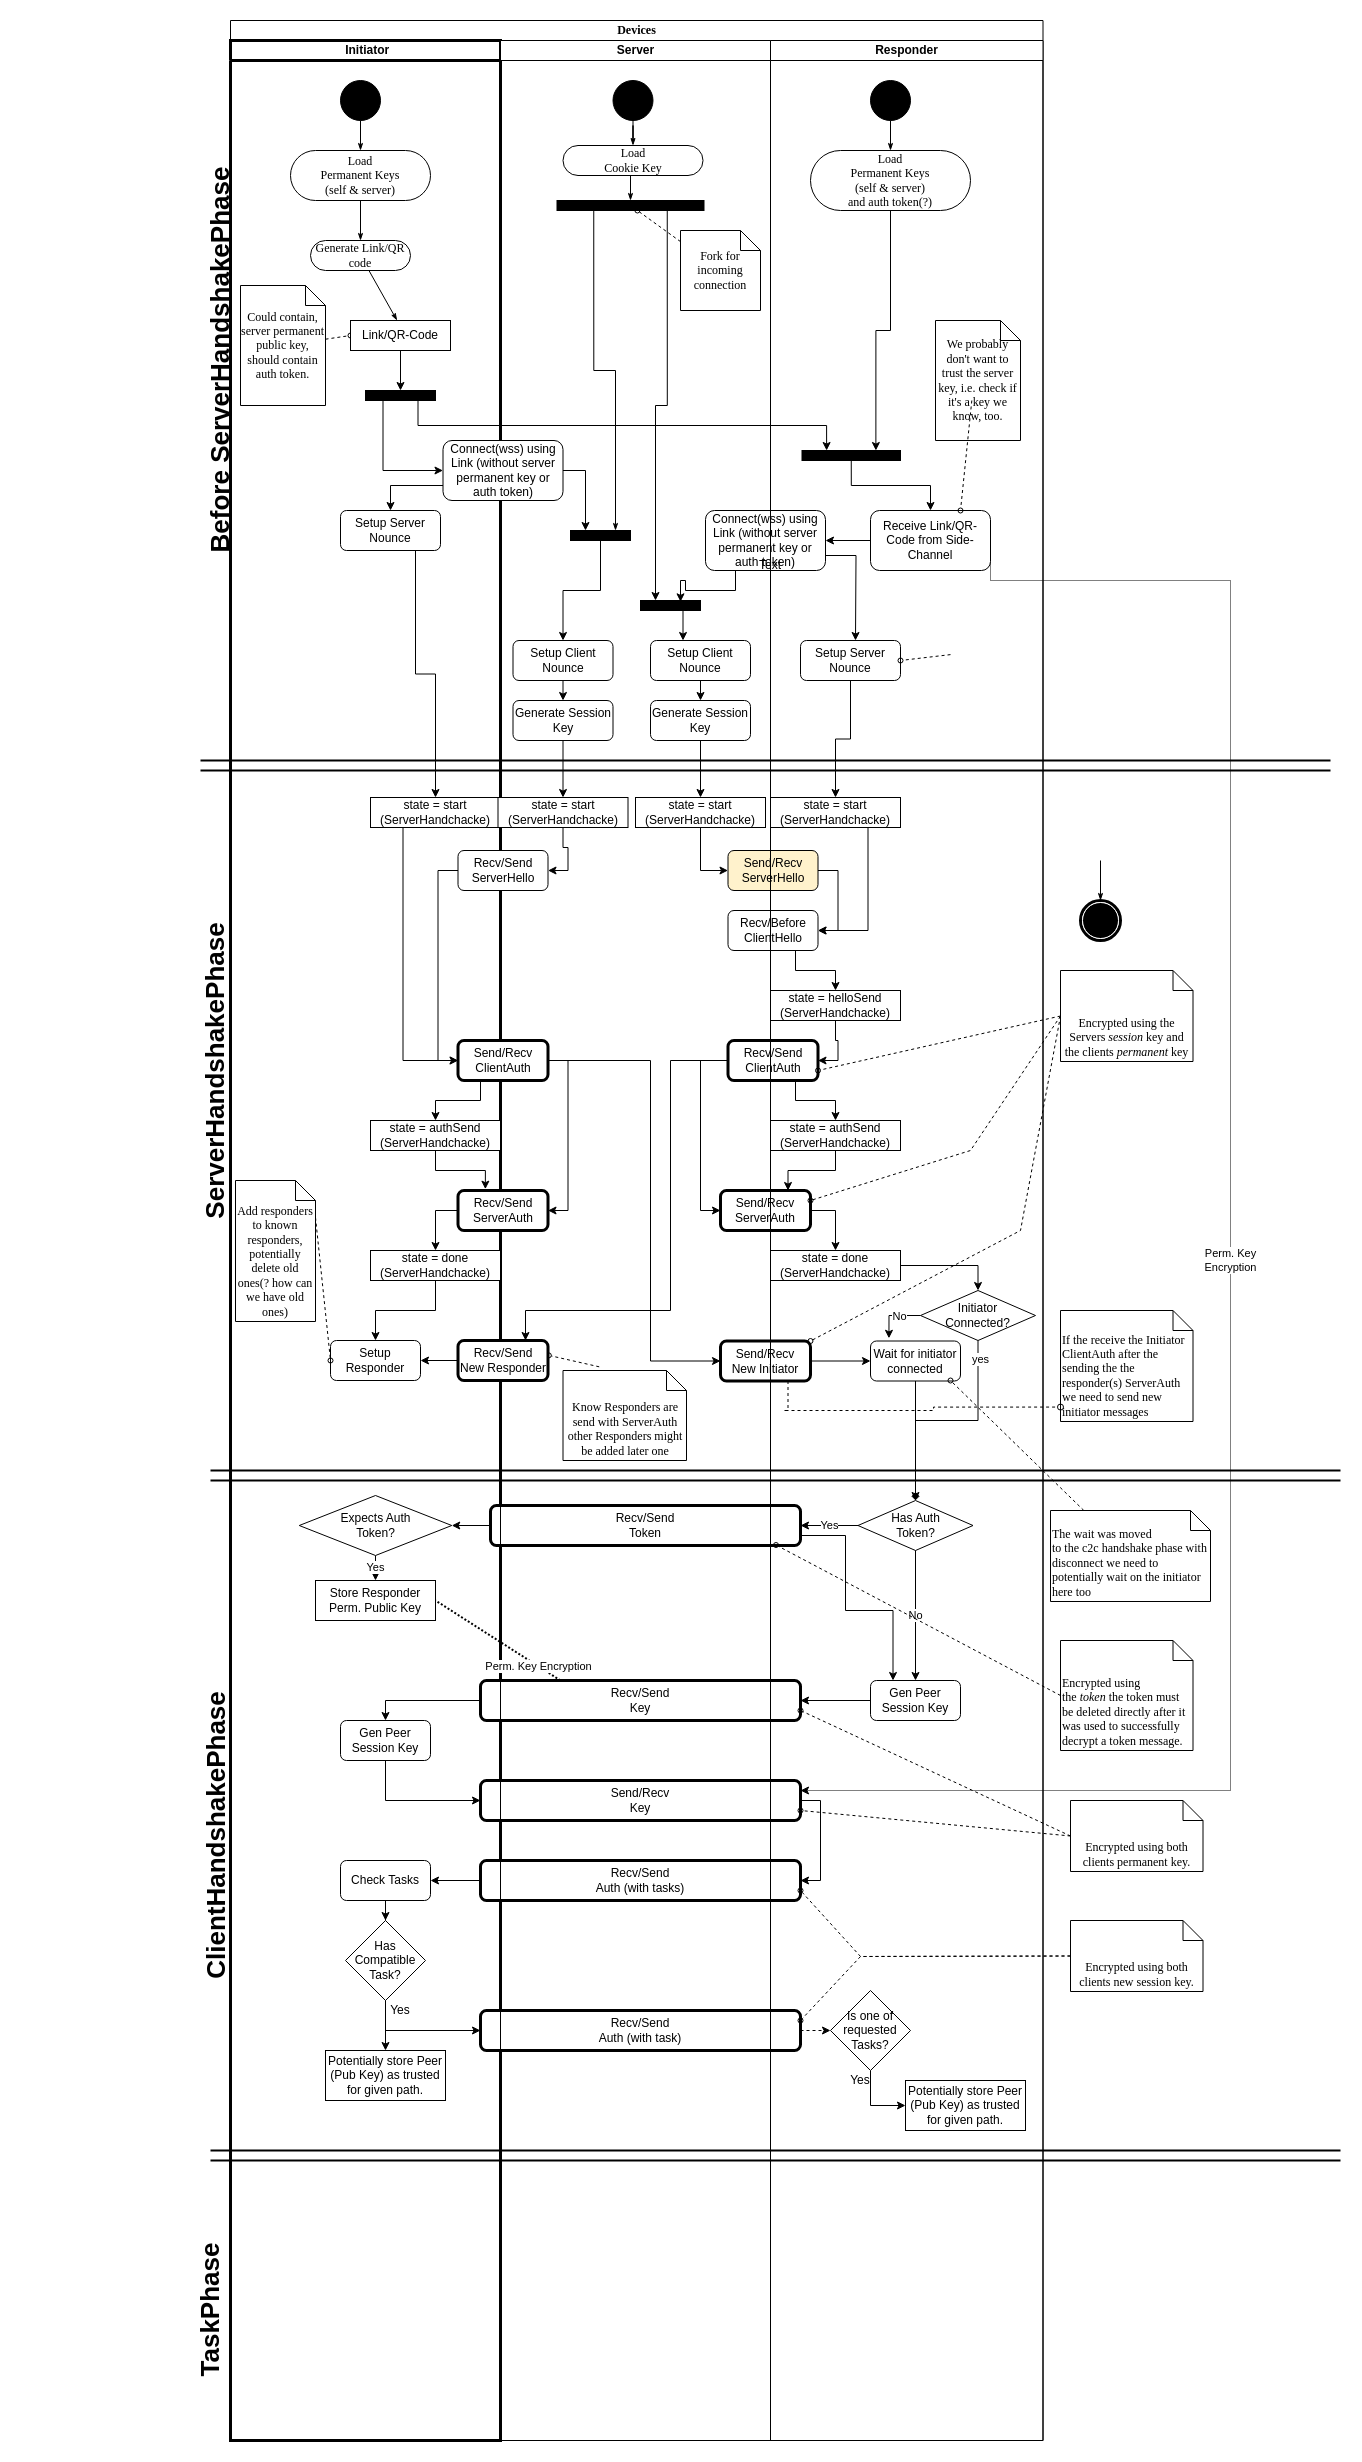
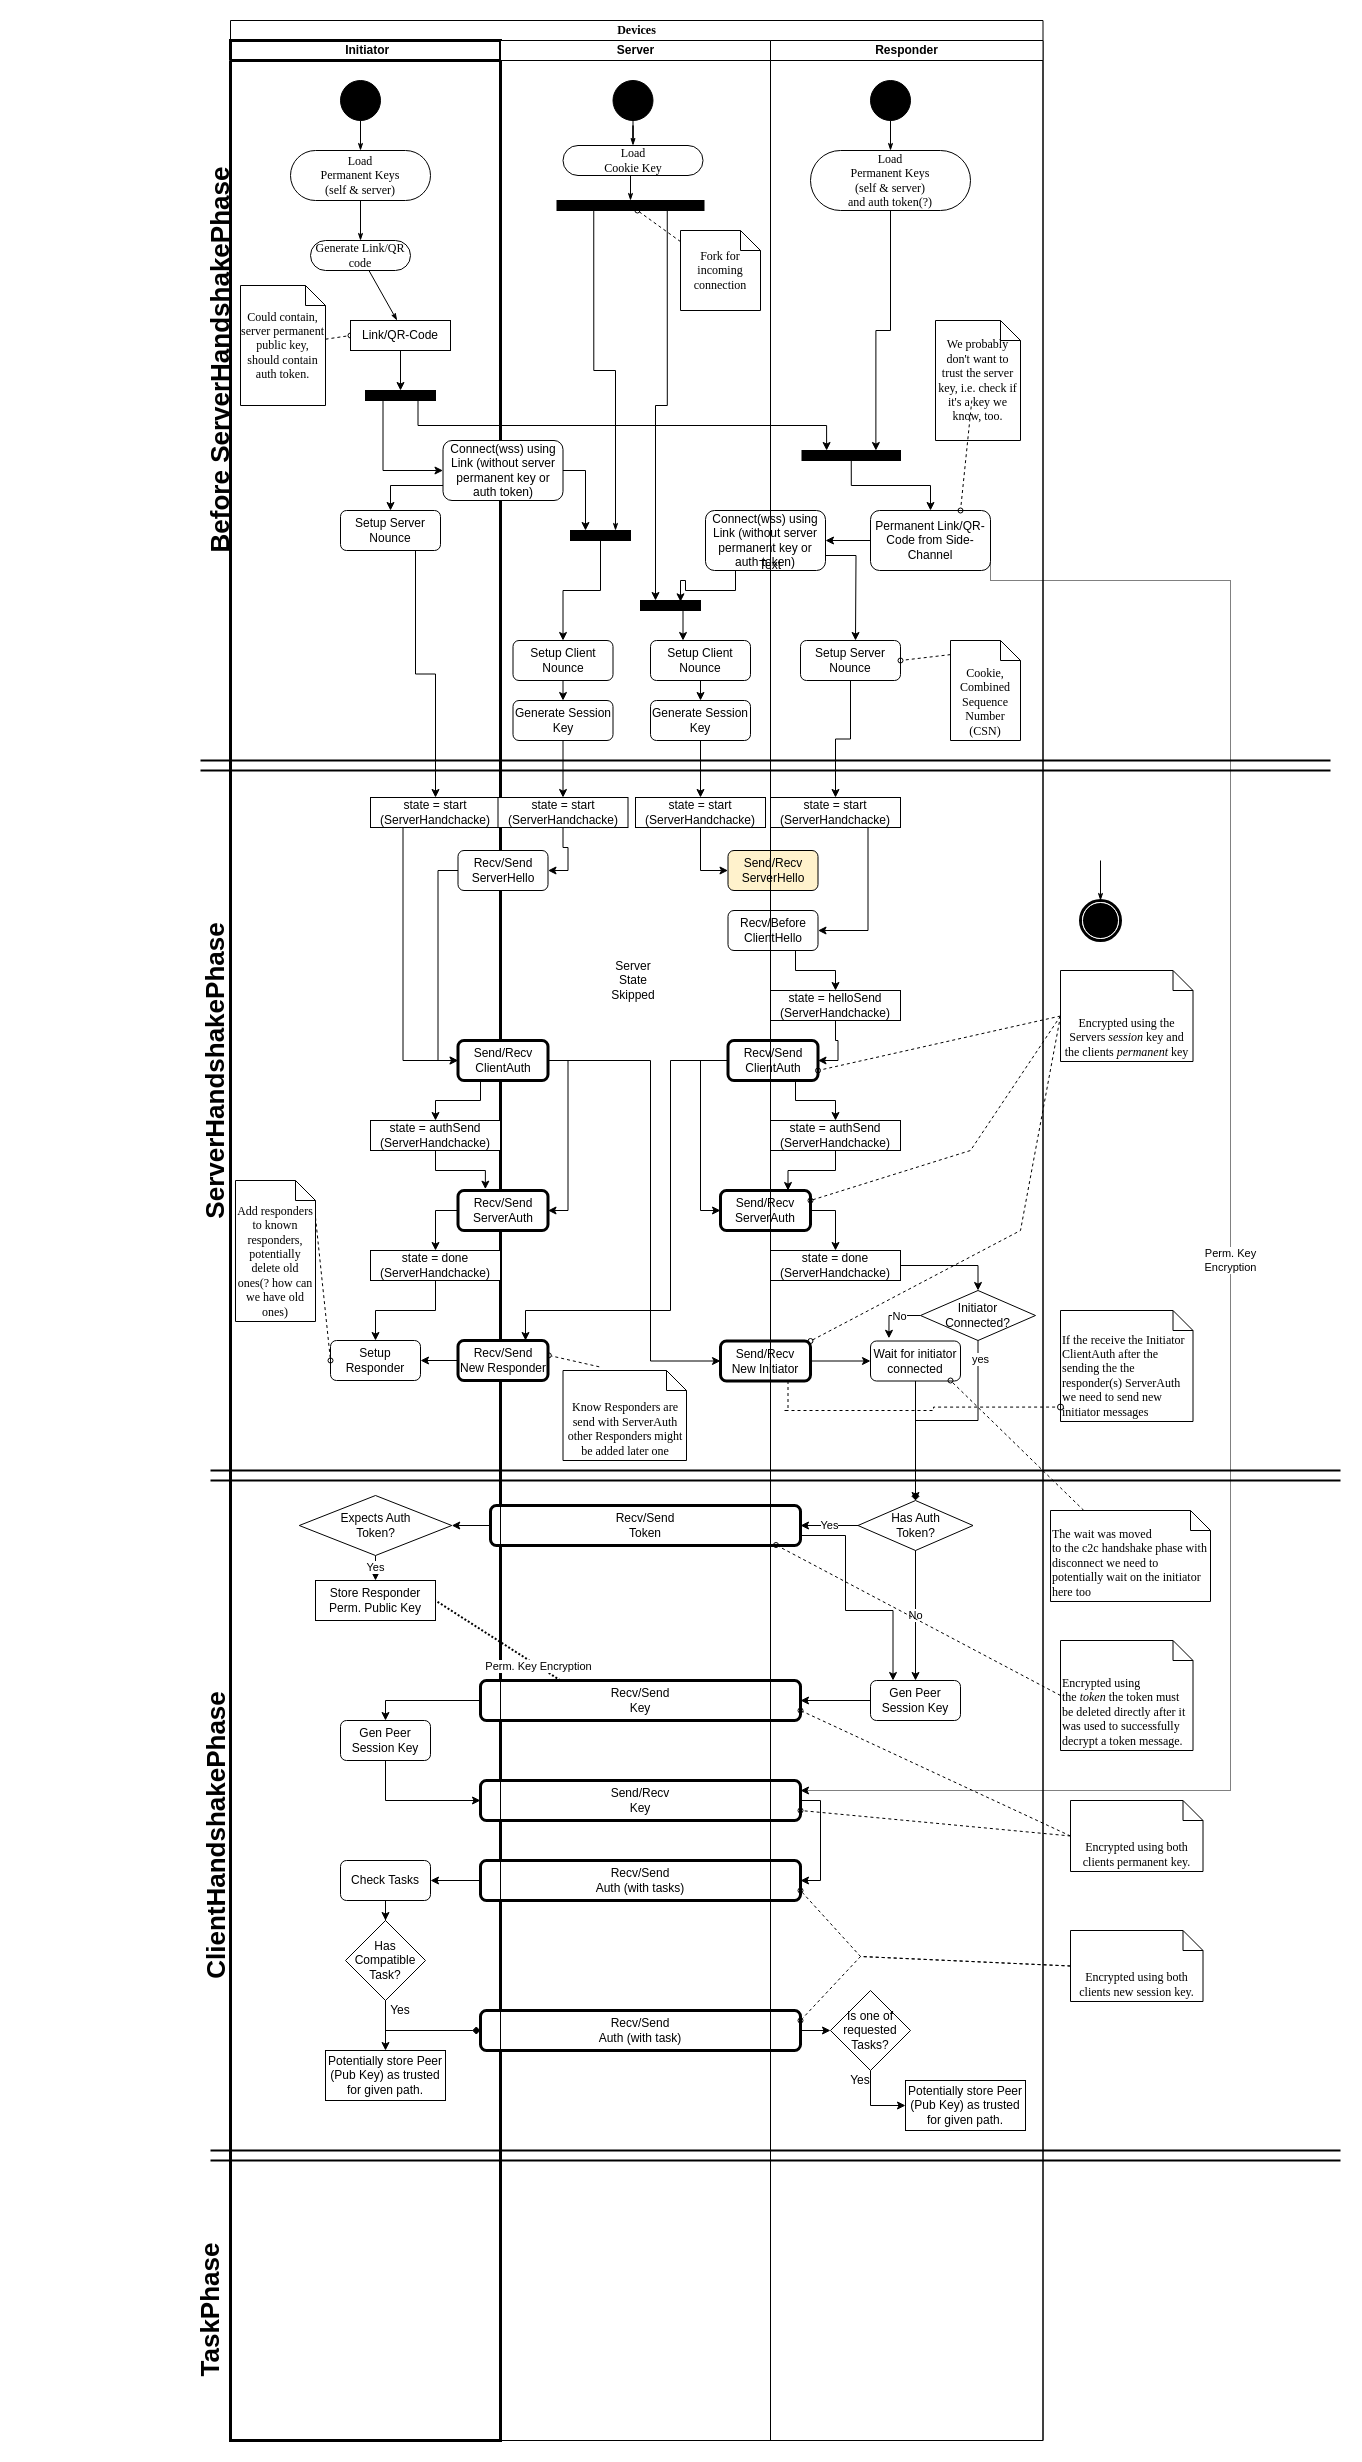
(931, 541) -> (931, 541)
none -> (986, 691)
(838, 890) -> none
none -> (633, 981)
(1137, 1956) -> (1137, 1966)
(472, 2031) -> (472, 2031)
(813, 2031) -> (813, 2031)
